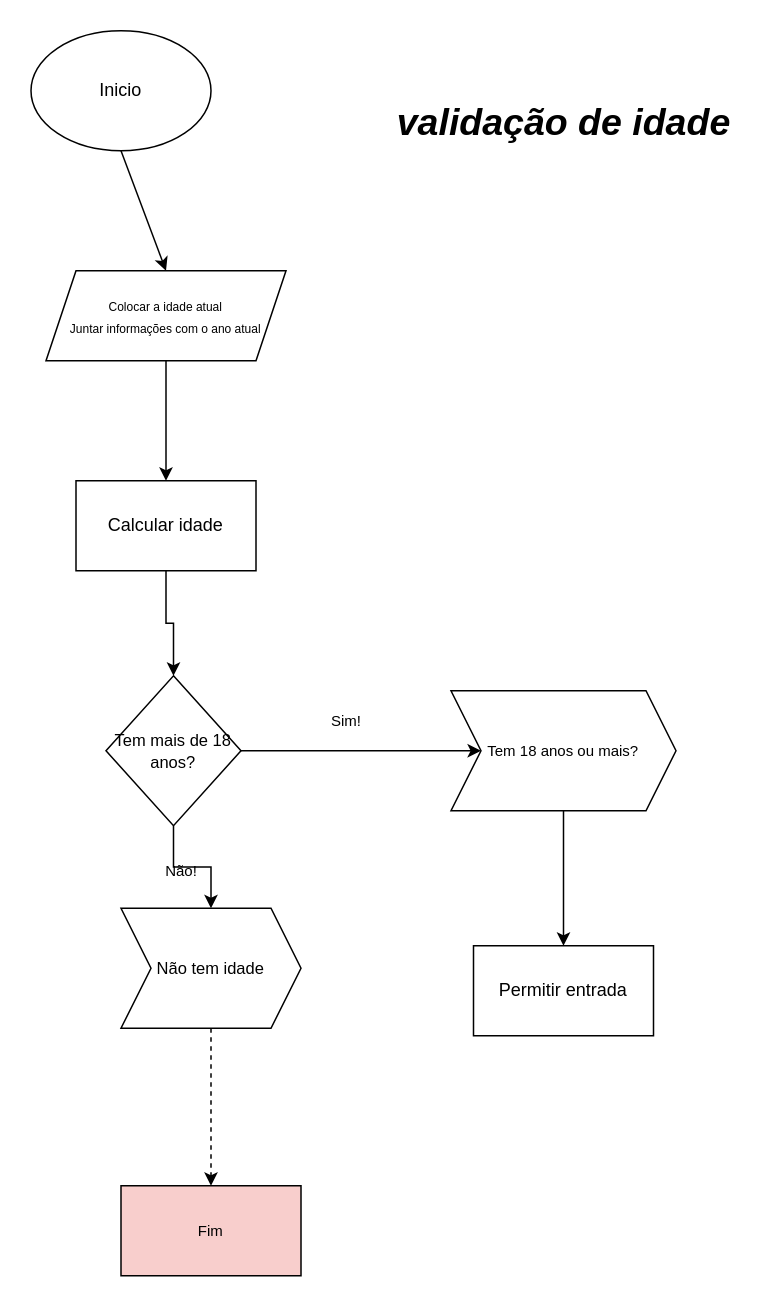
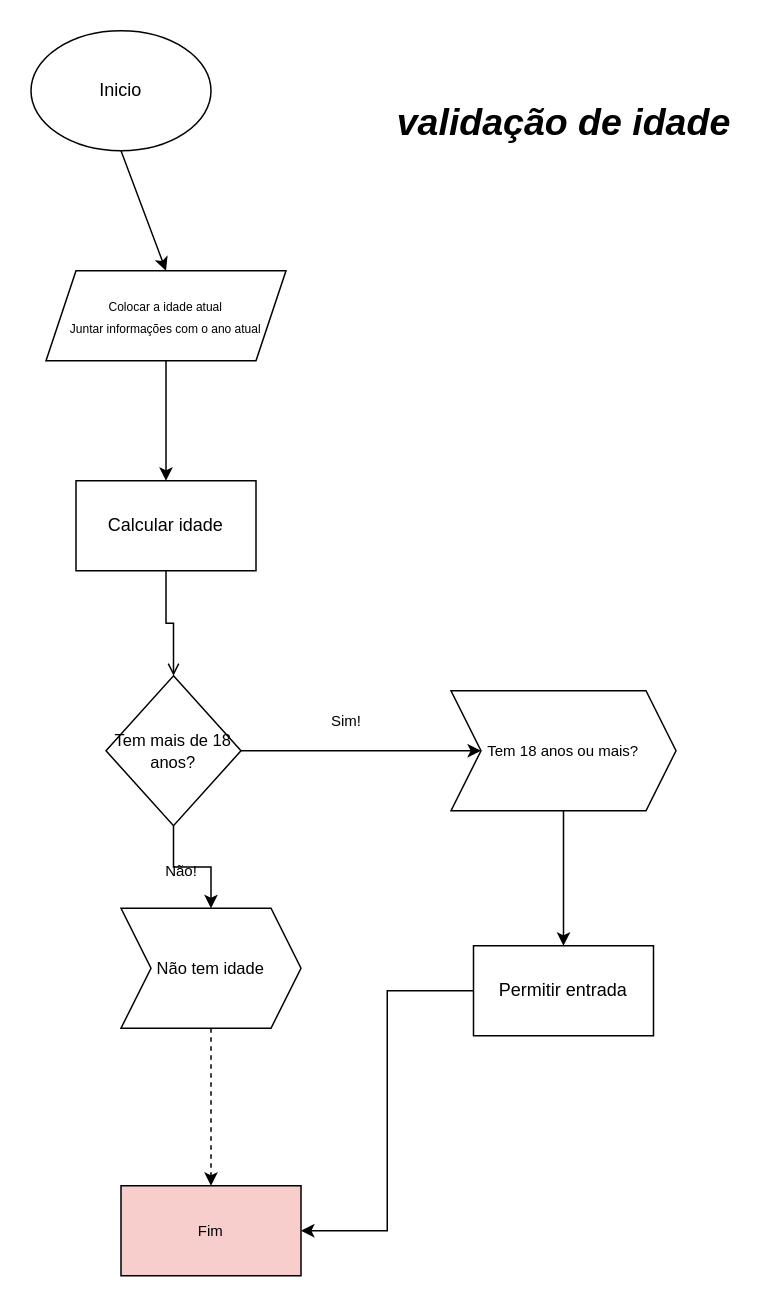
(173, 664) -> (173, 666)
none -> (387, 1106)
